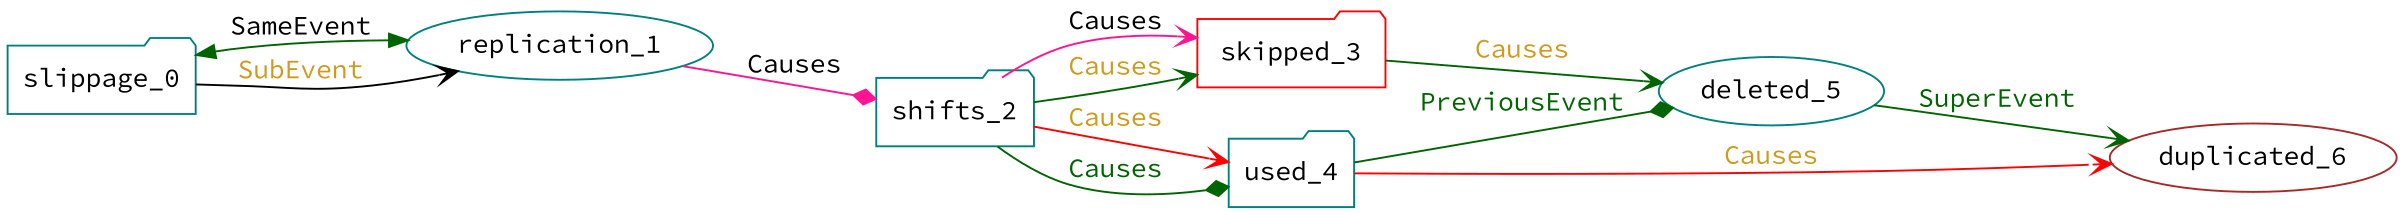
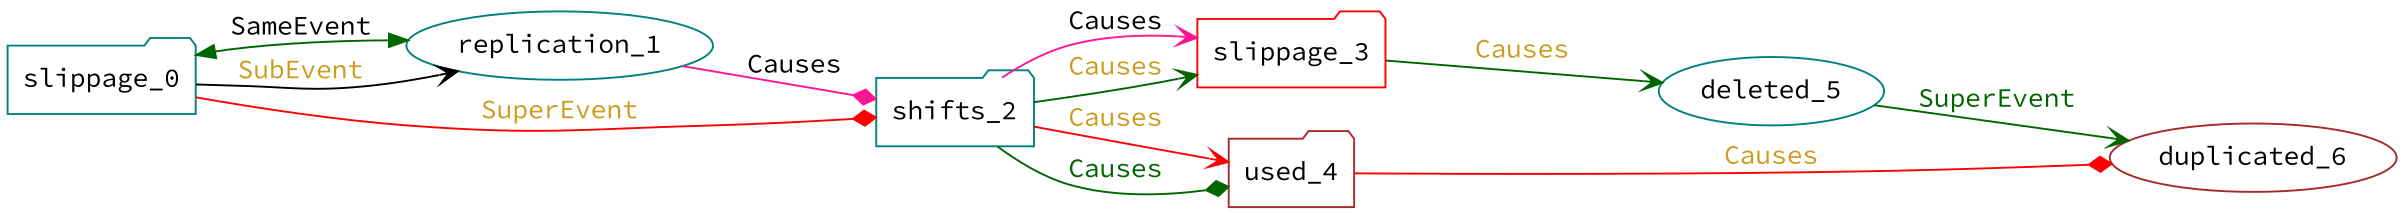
(1291, 53) -> (1291, 53)
none -> (523, 131)
(1503, 137) -> none
(1291, 173) -> (1291, 173)
(1722, 173) -> (1722, 173)
